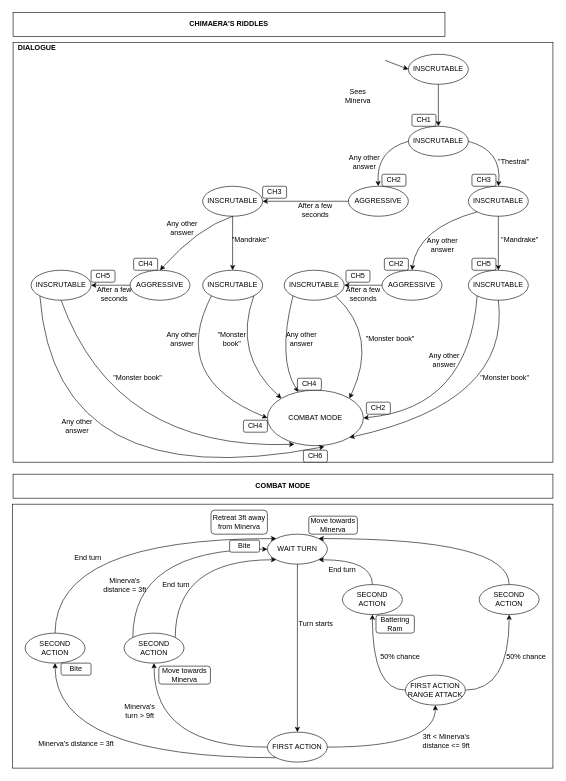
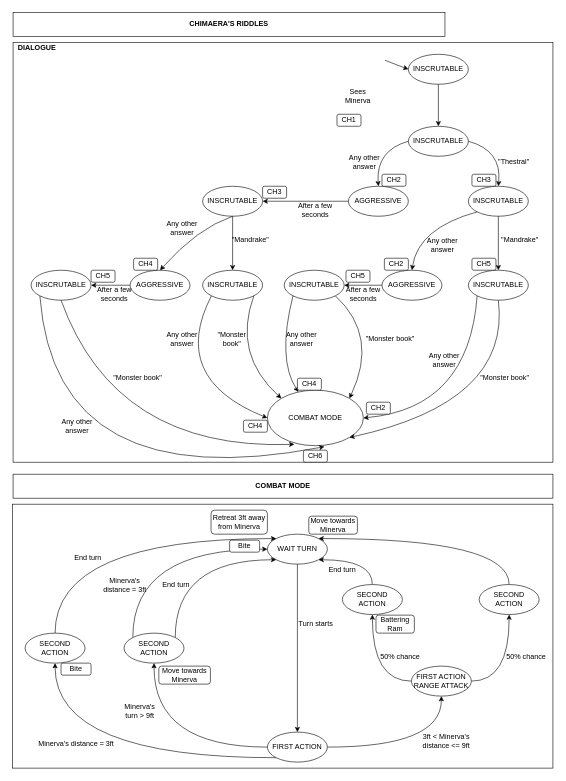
(424, 120) -> (349, 120)
(435, 690) -> (441, 681)
